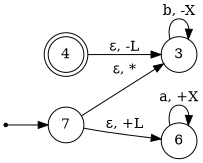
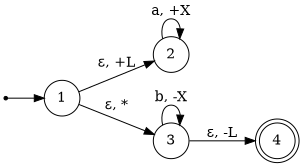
(119, 55) -> (217, 141)
(66, 125) -> (62, 98)
(179, 141) -> (171, 55)
